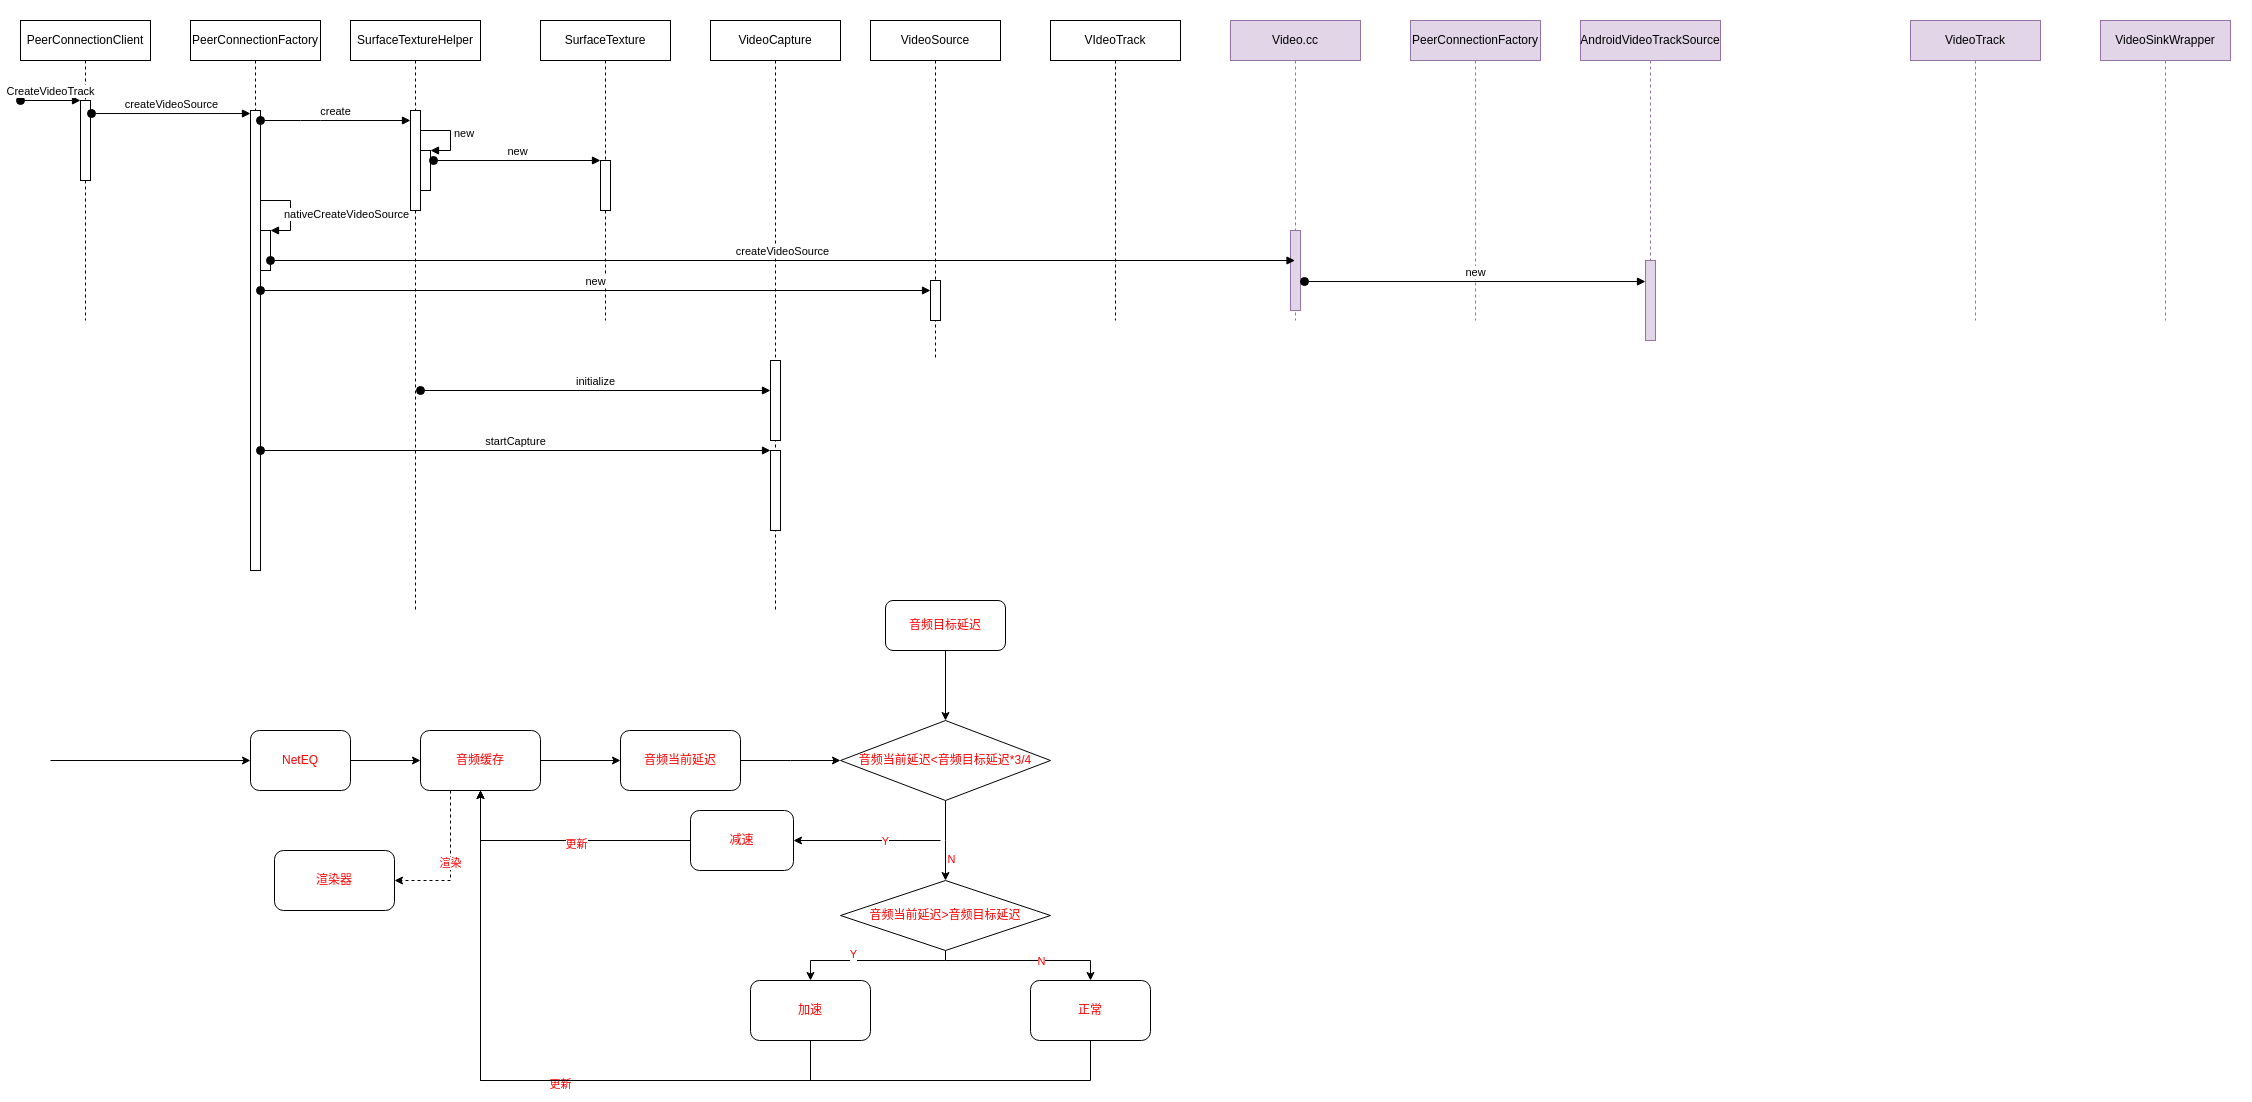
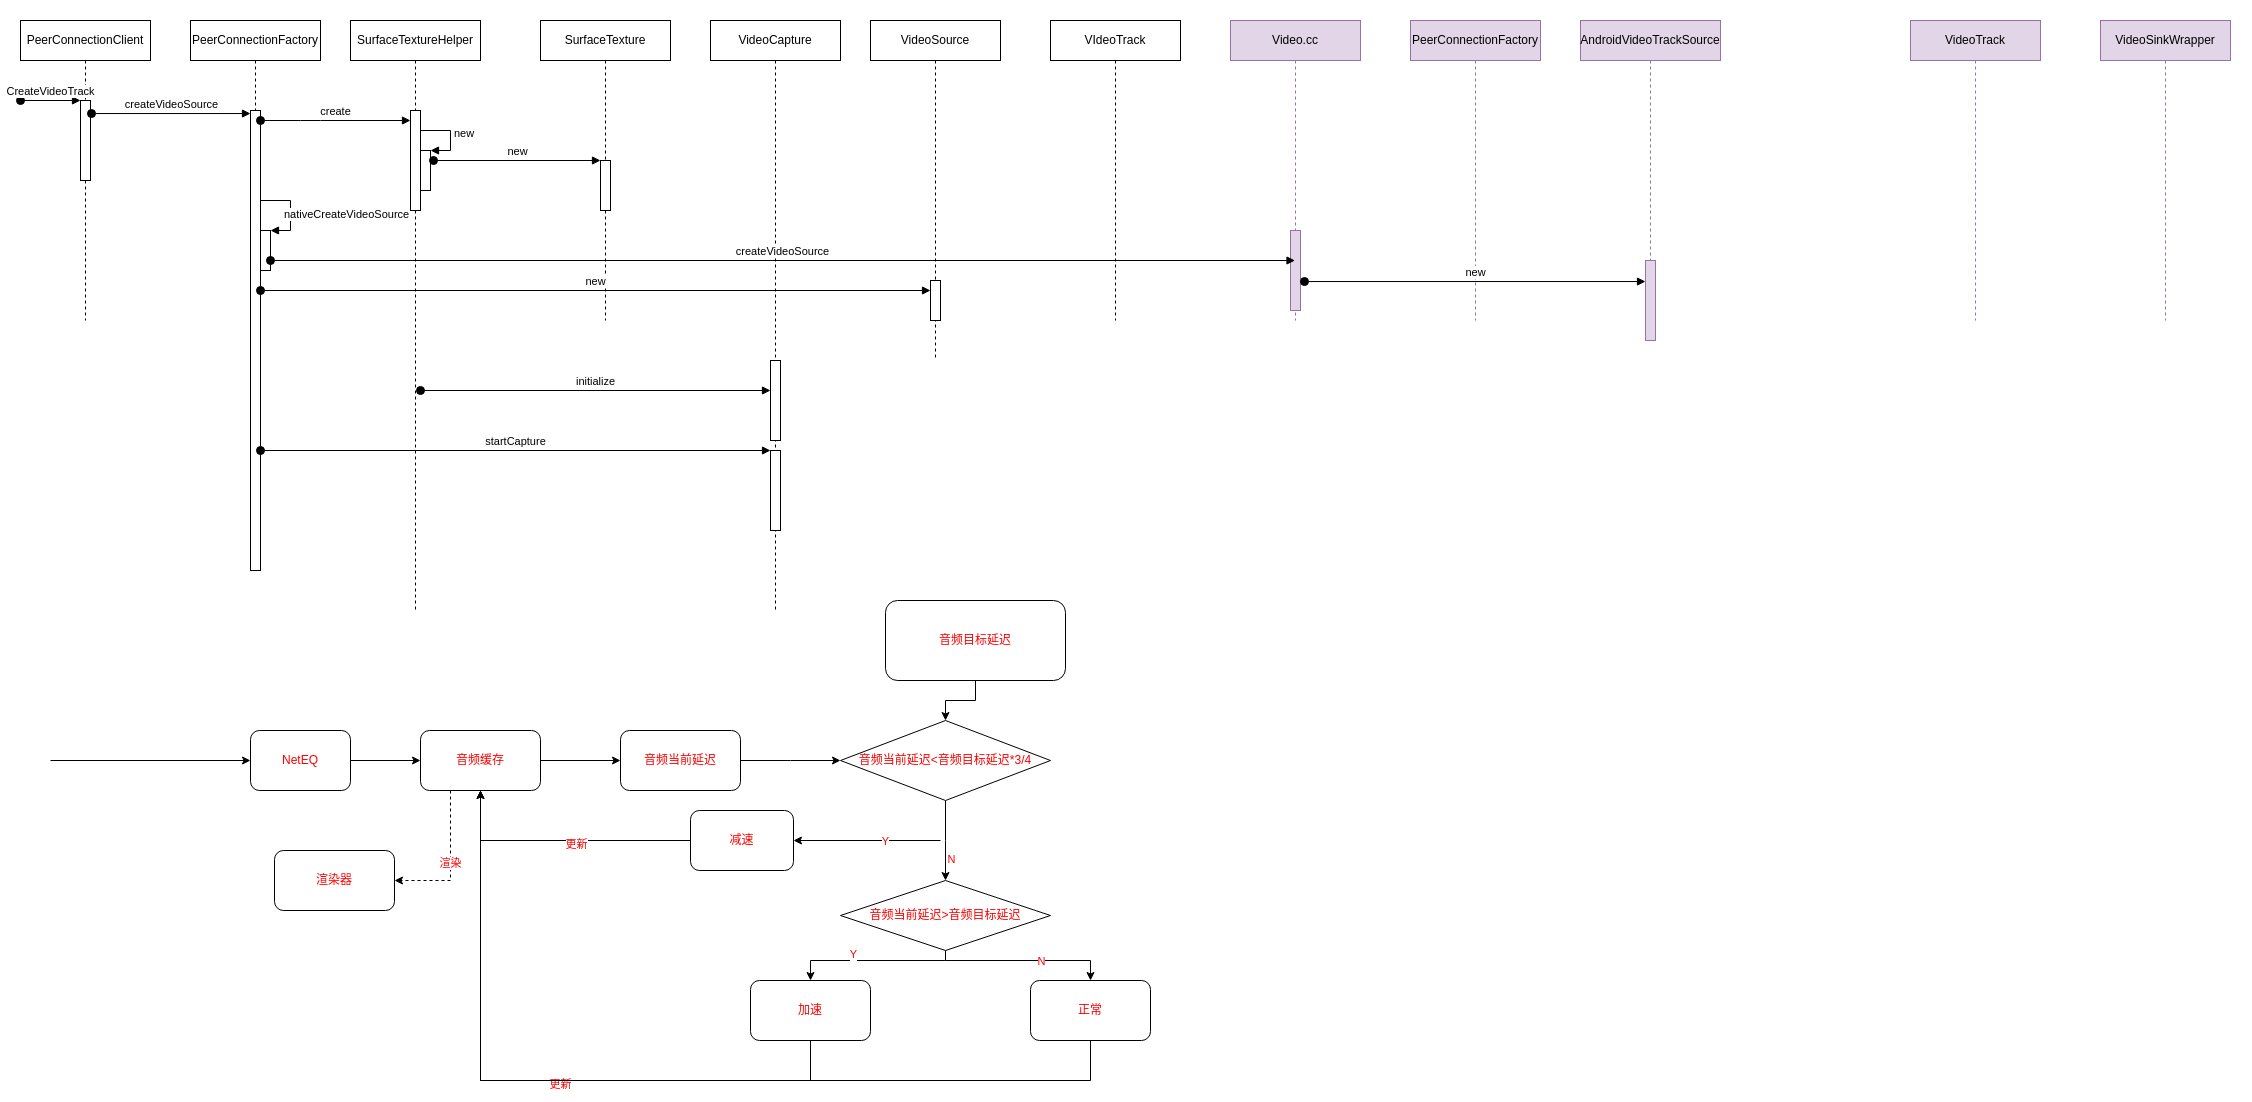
(946, 626) -> (976, 641)
